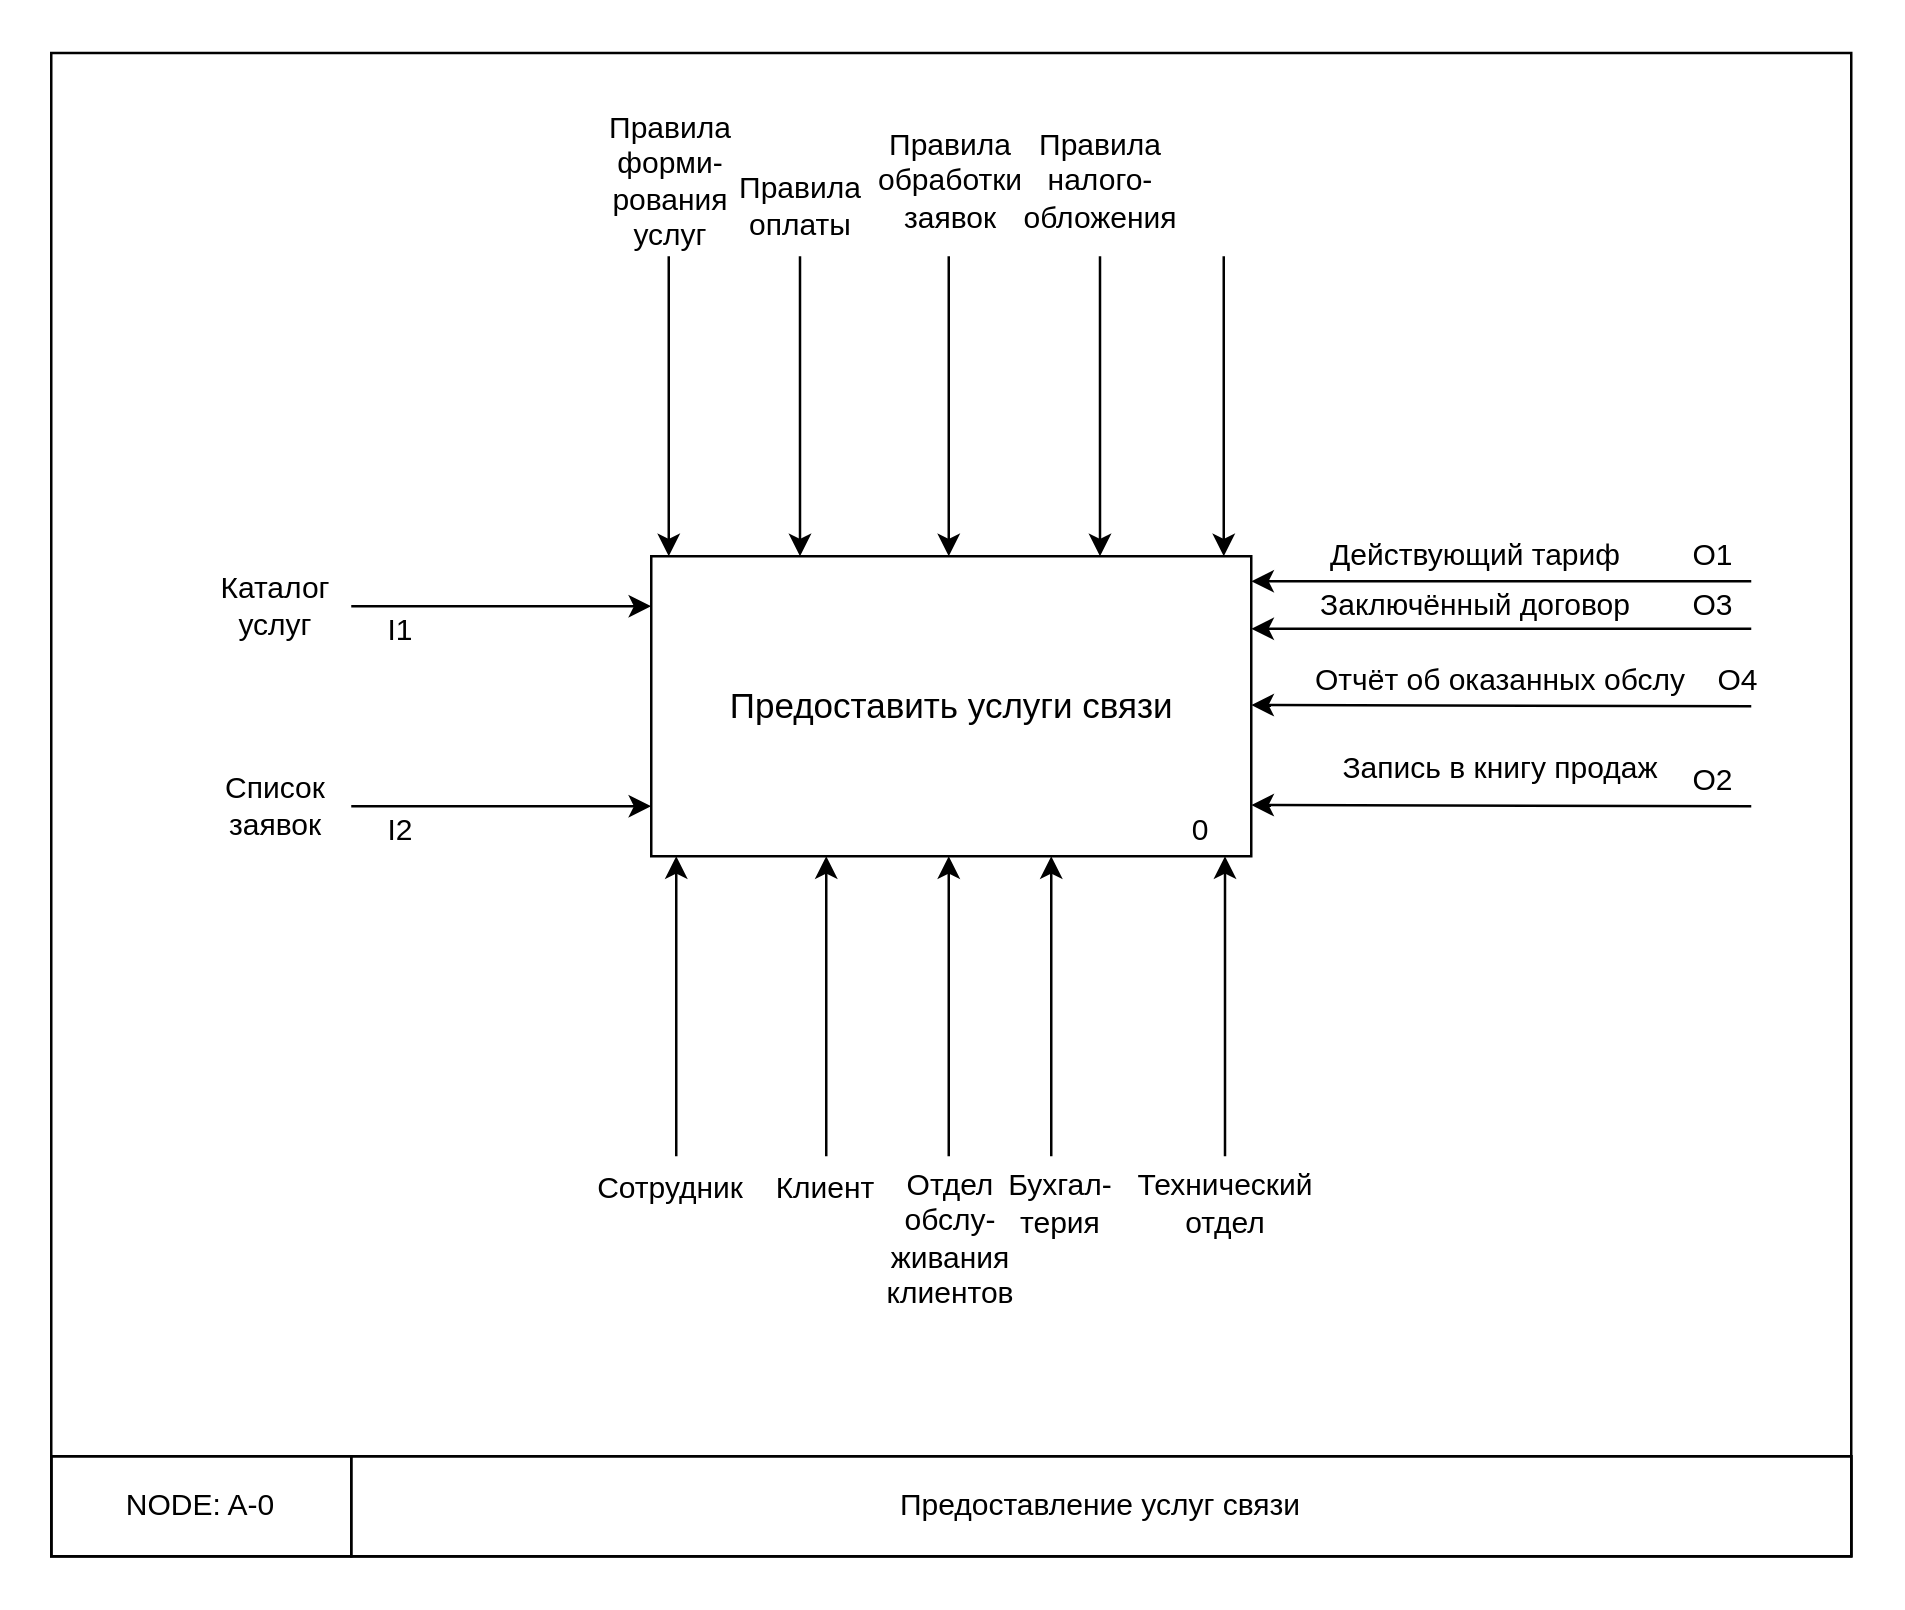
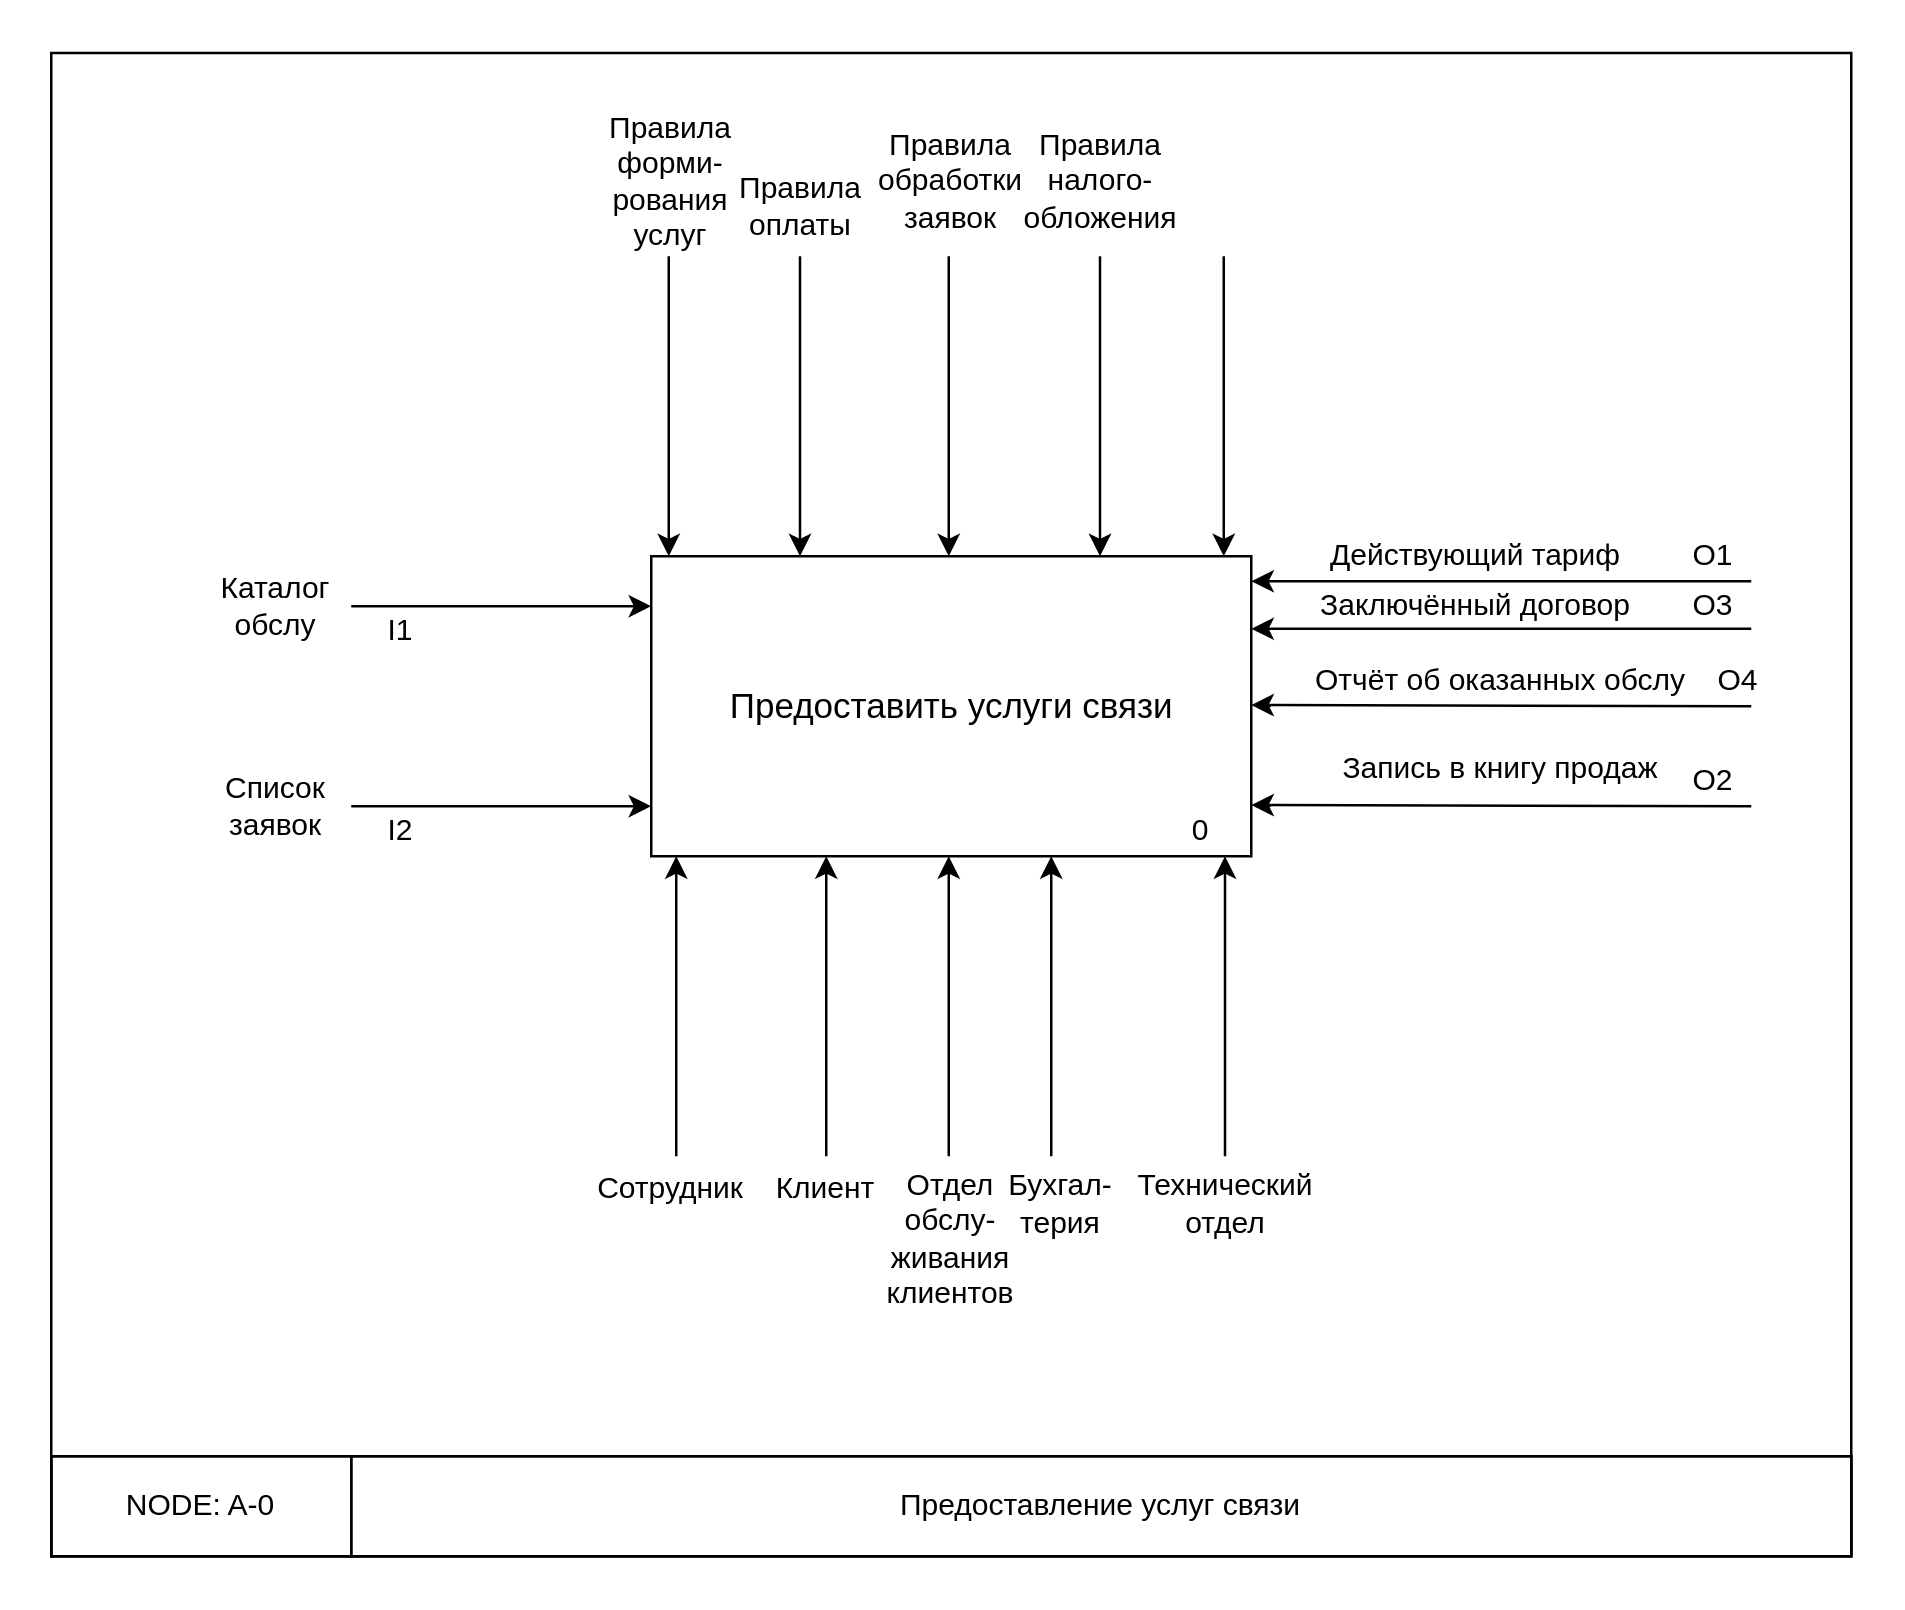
(276, 606) -> (276, 606)
